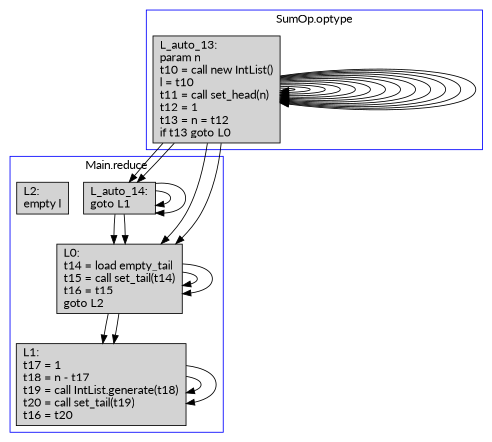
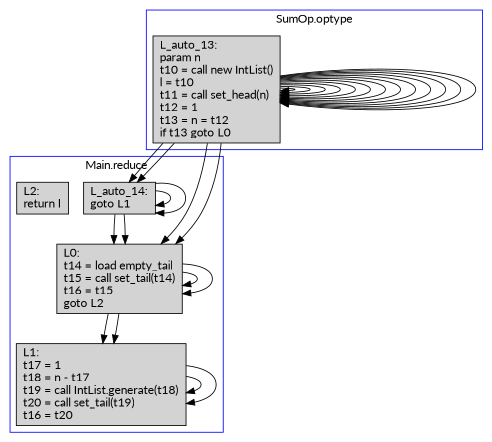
(43, 198) -> (43, 198)
